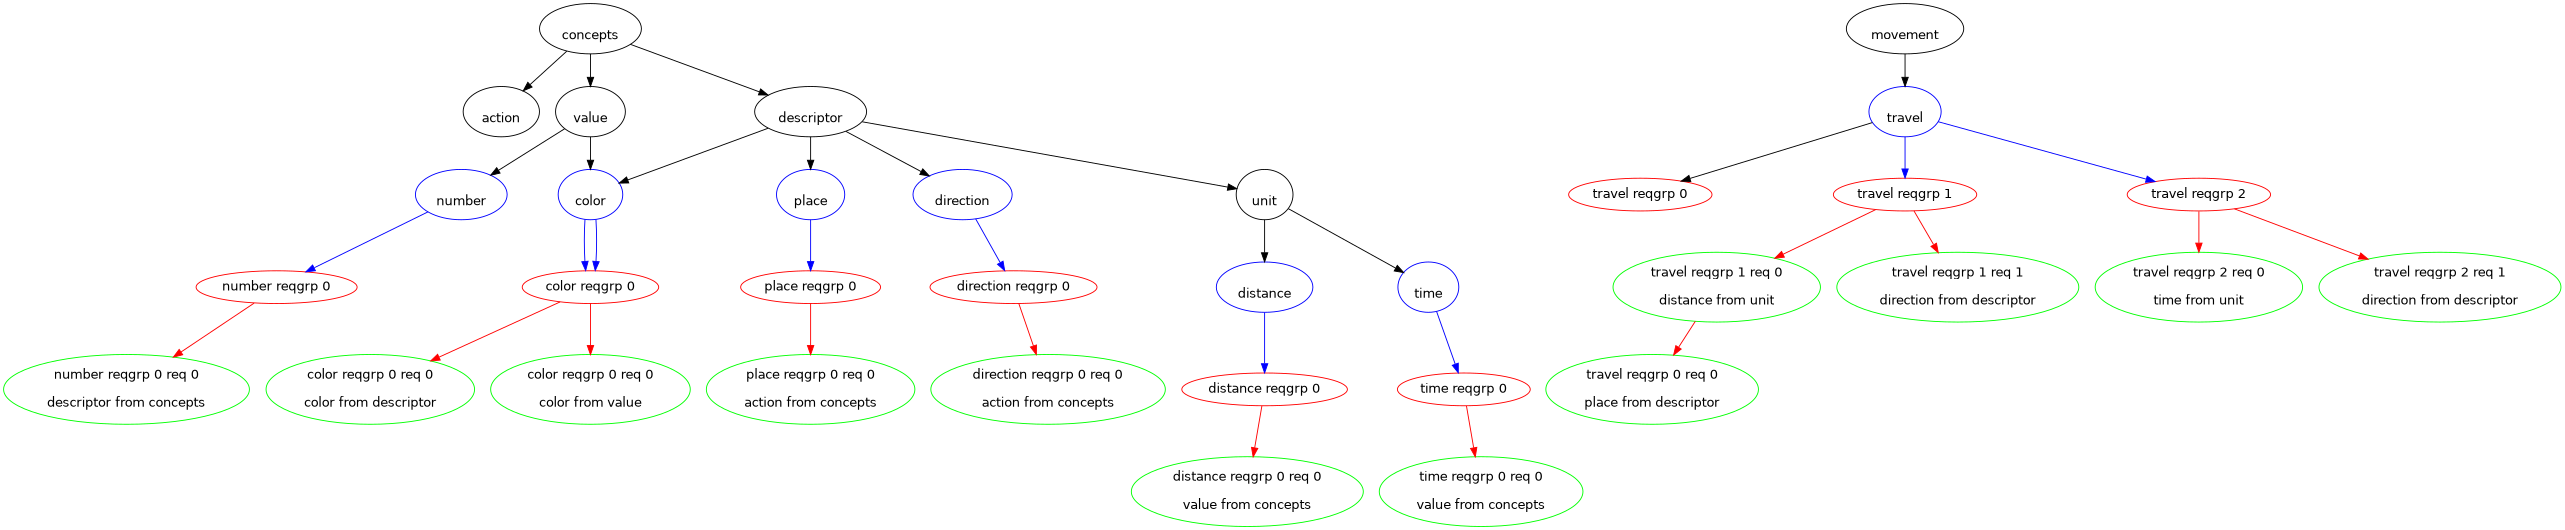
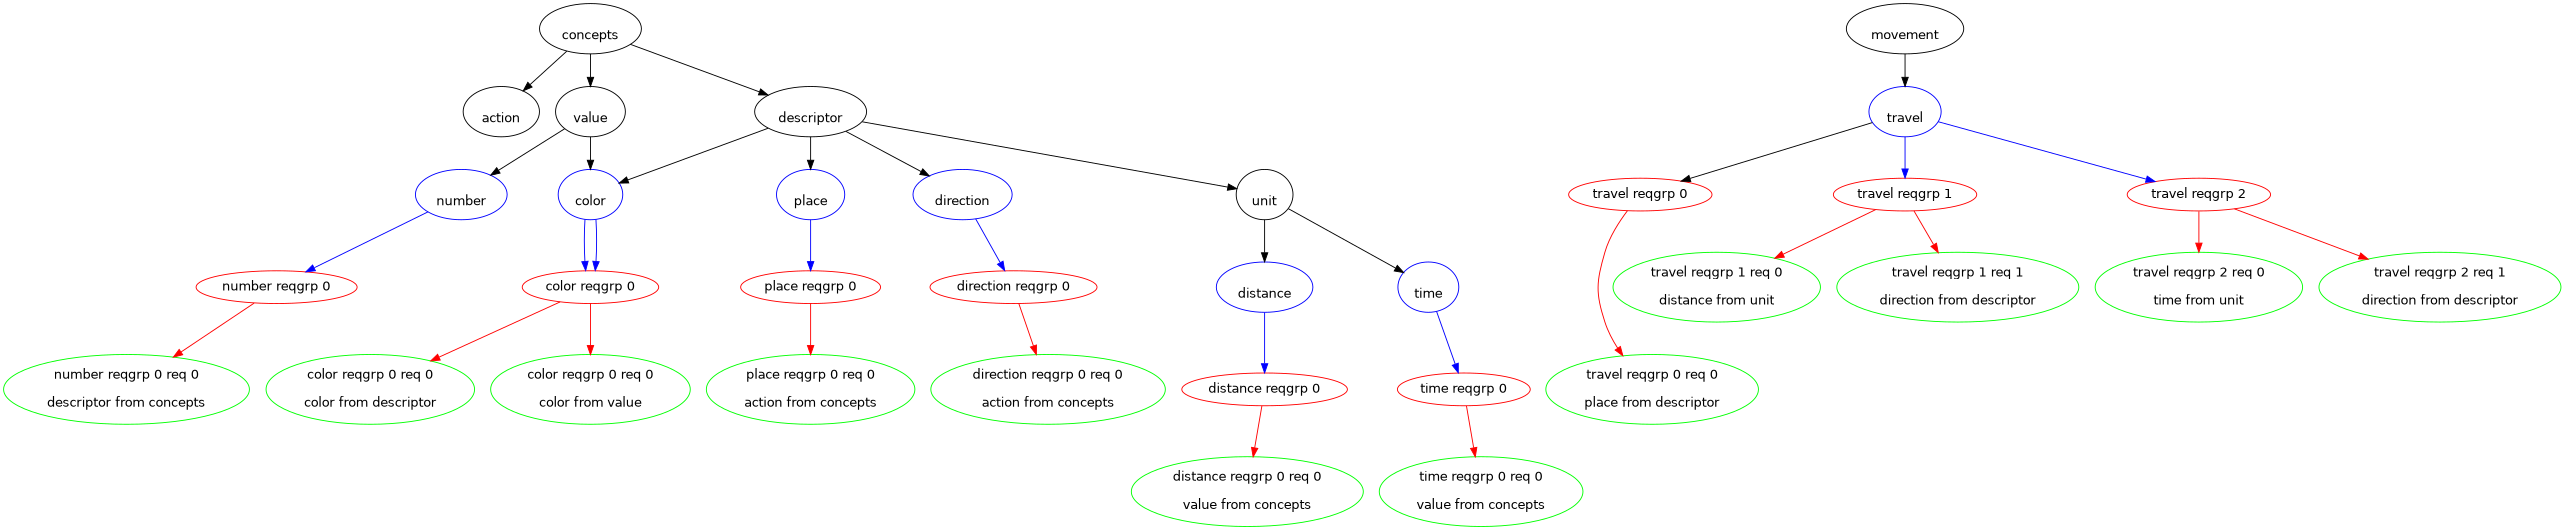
(1687, 334) -> (1599, 278)
